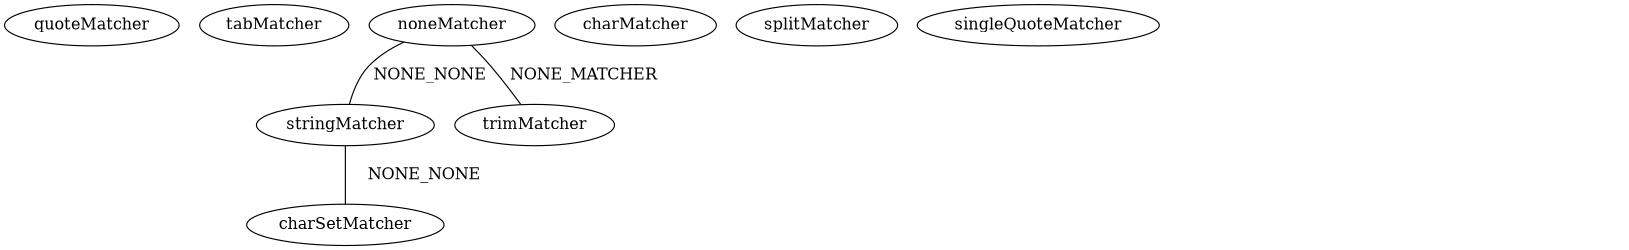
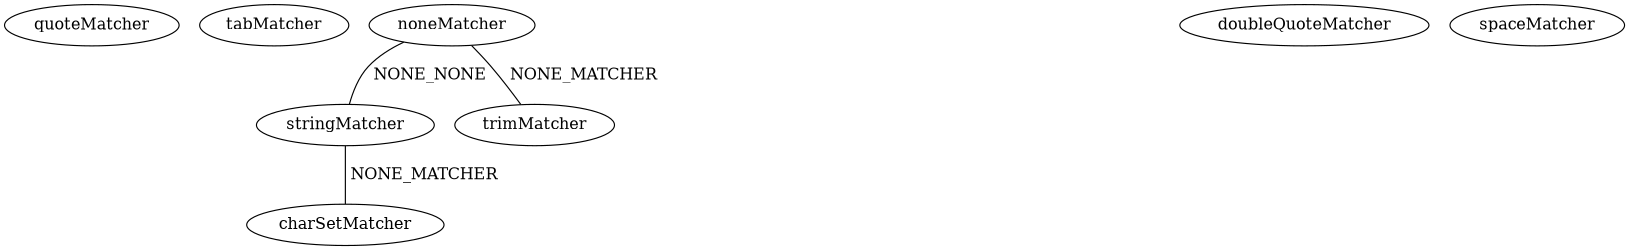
(636, 25) -> none
(817, 25) -> none
(1038, 25) -> none
none -> (1304, 25)
none -> (1537, 25)
(422, 175) -> (422, 175)
